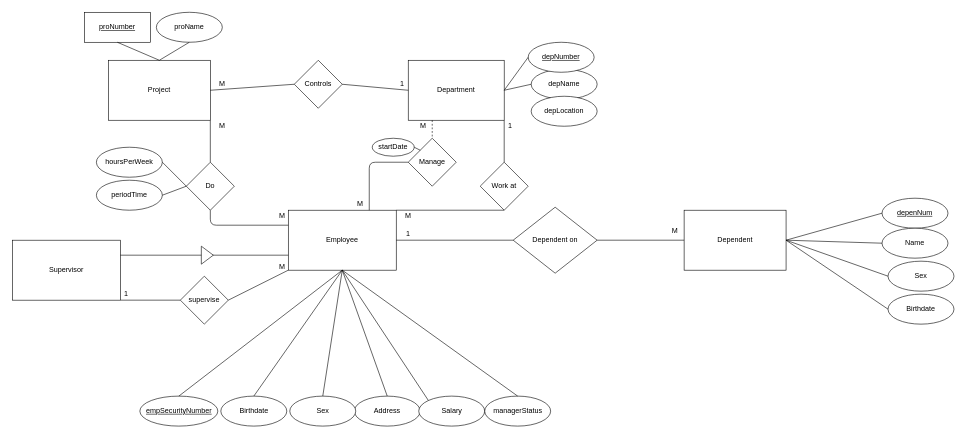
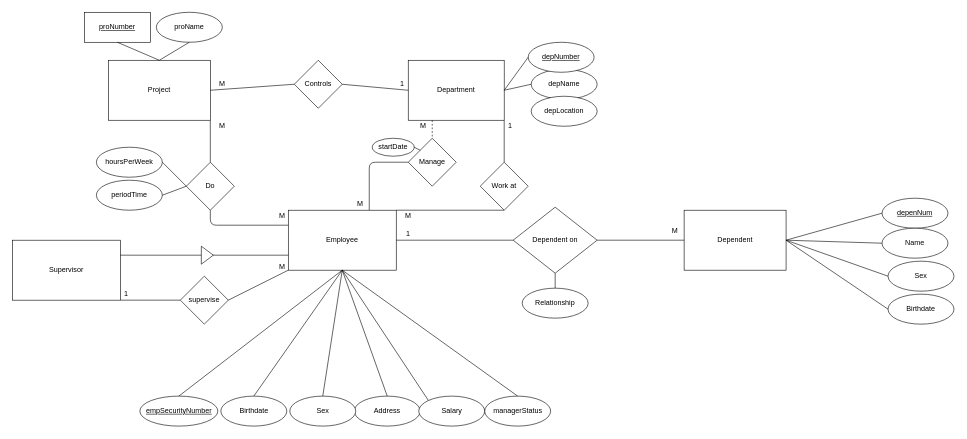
none -> (555, 281)
none -> (555, 303)
